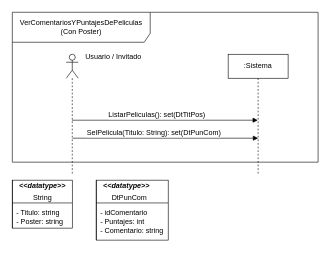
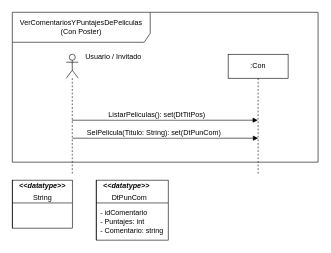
(258, 66) -> (258, 66)
(42, 216) -> none
